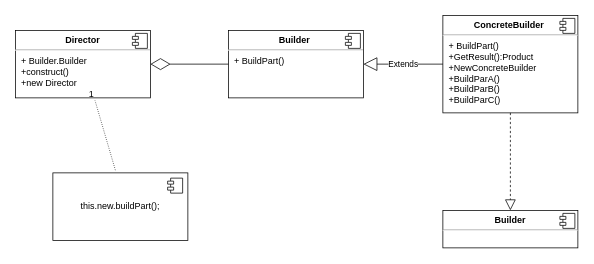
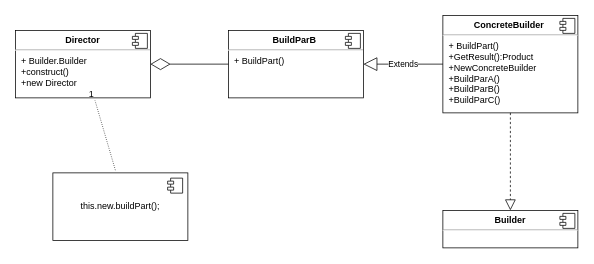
(258, 30) -> (258, 30)
